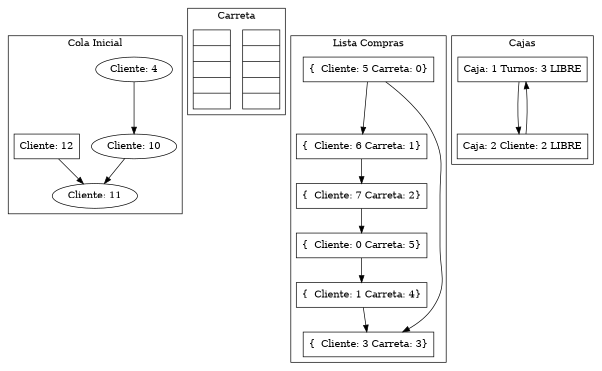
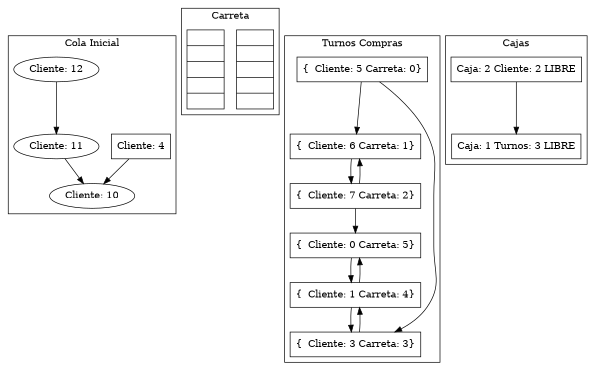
(368, 44) -> (362, 44)
(134, 69) -> (141, 146)
(518, 105) -> none
(47, 146) -> (56, 69)
(117, 168) -> (72, 168)
none -> (360, 175)
none -> (360, 274)
none -> (360, 323)
